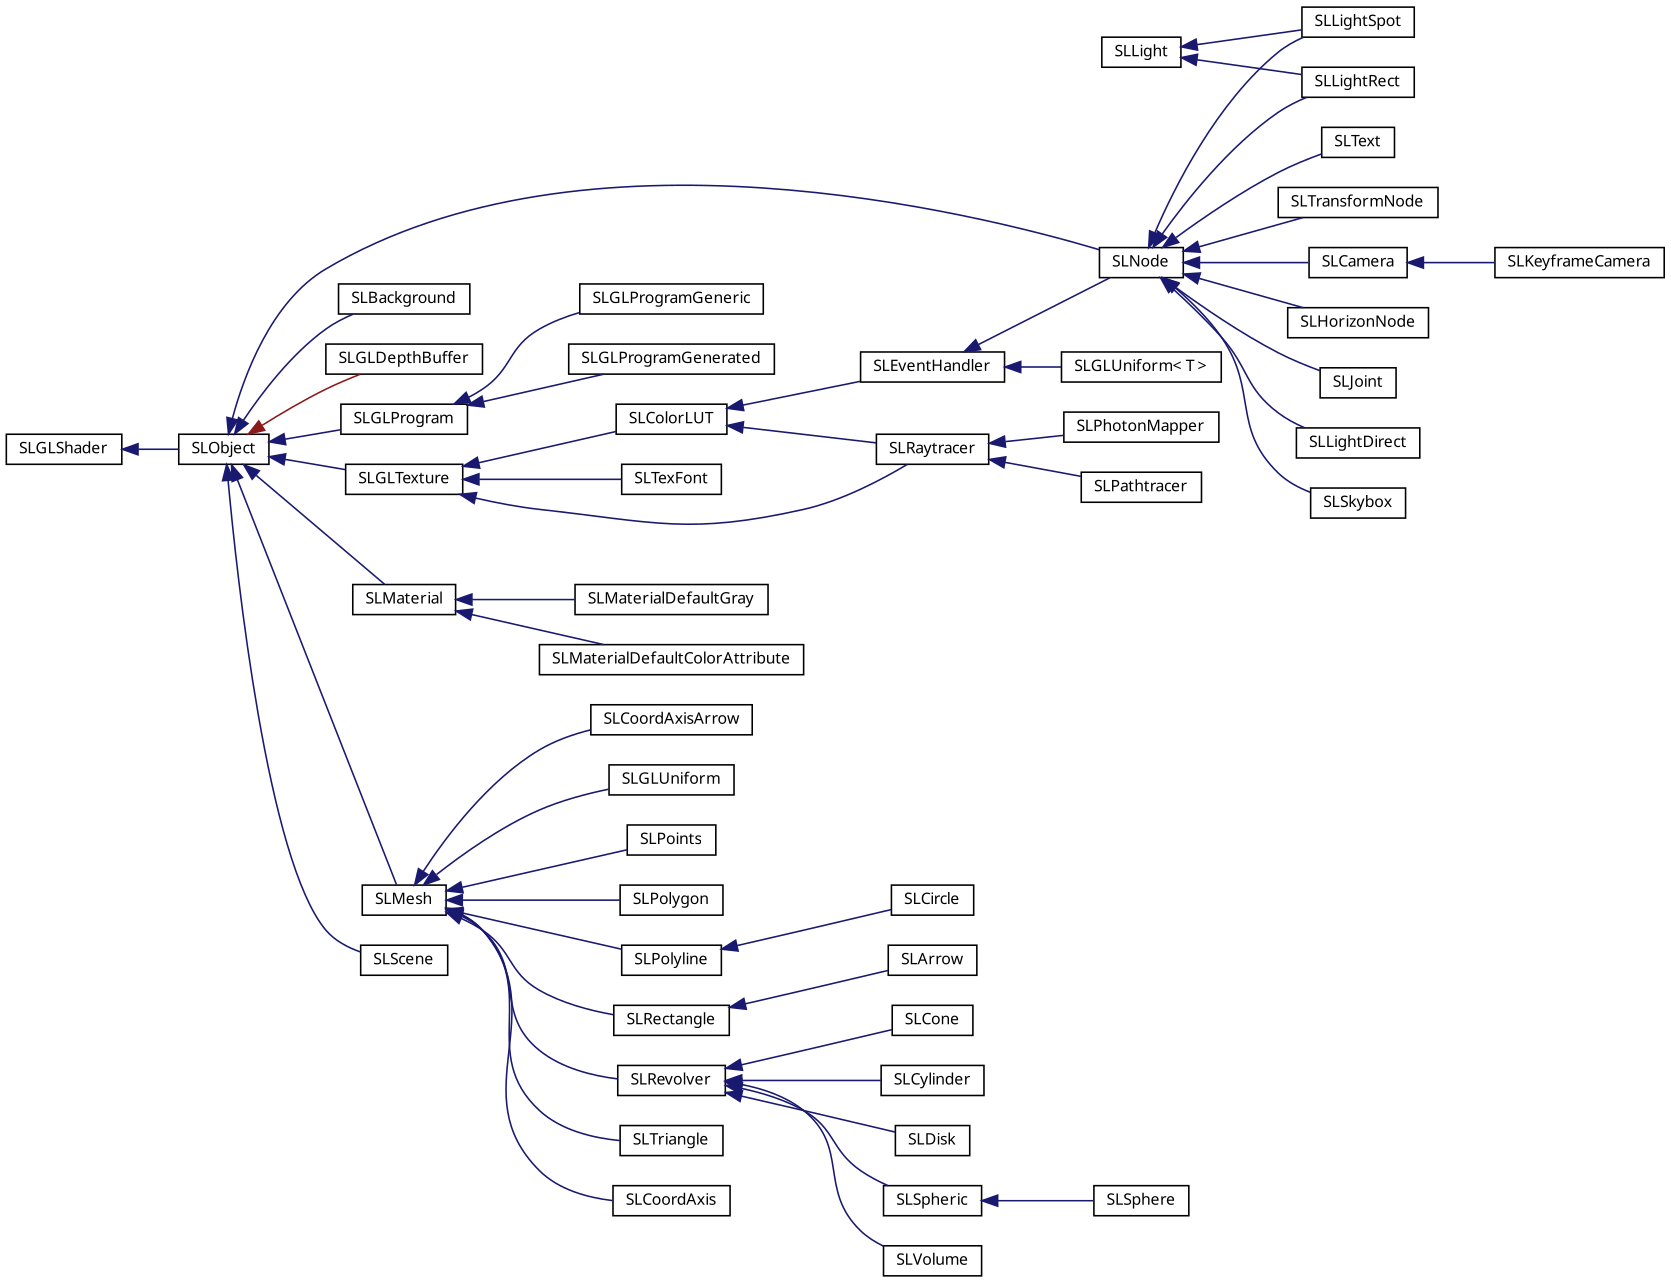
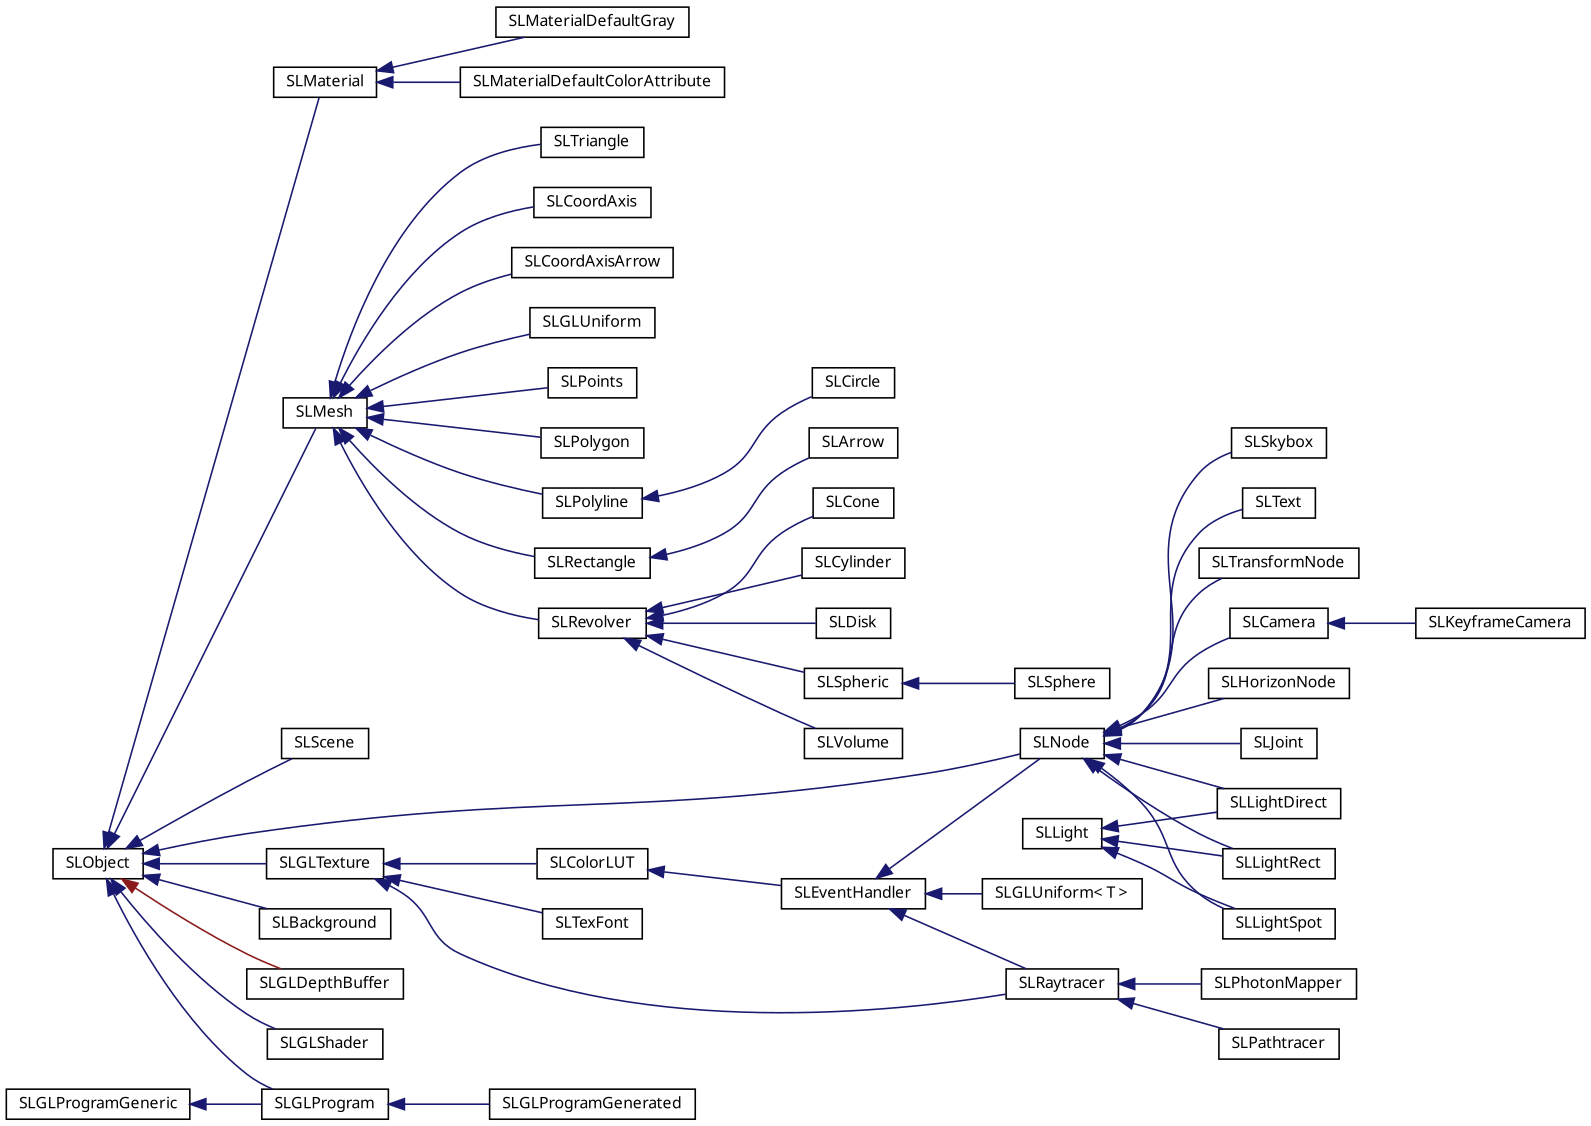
(518, 347) -> (234, 1104)
(810, 435) -> (965, 942)
(158, 449) -> (191, 969)
none -> (1187, 816)
